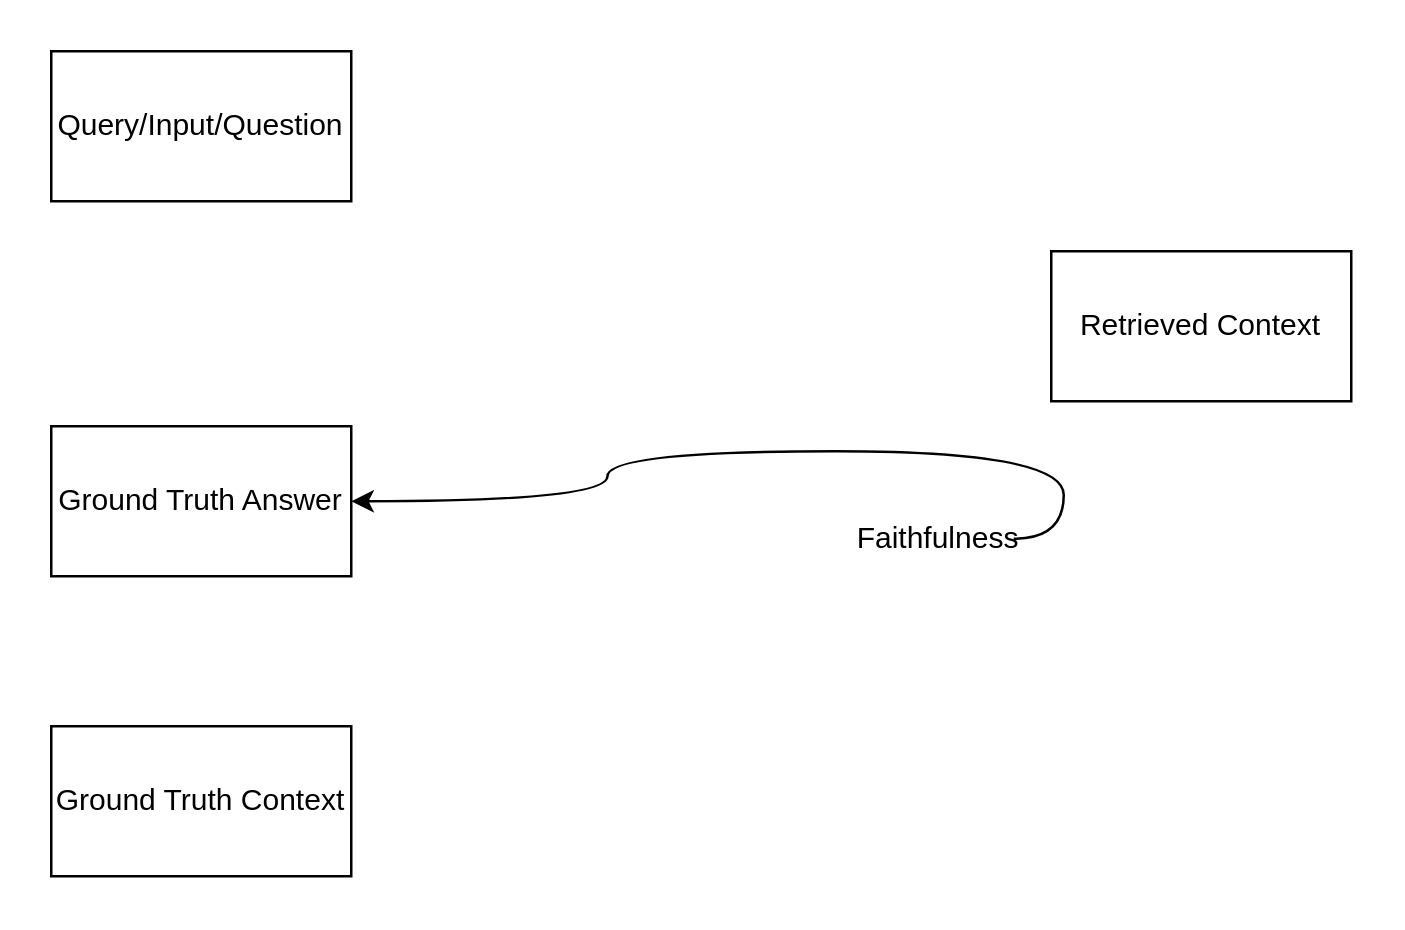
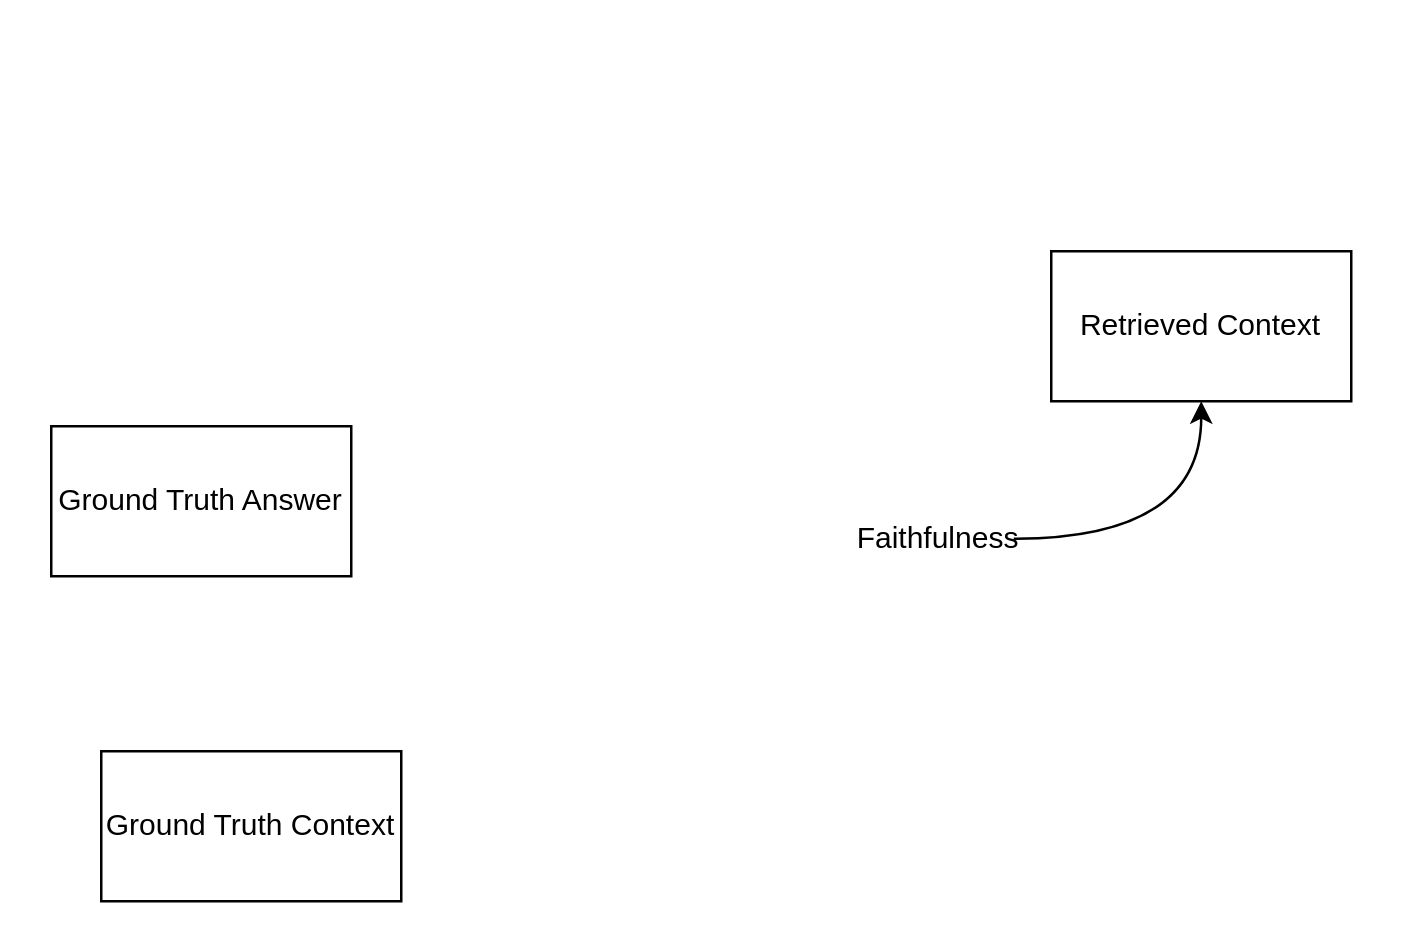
(201, 126) -> none
(748, 452) -> (1141, 515)
(201, 801) -> (251, 826)
